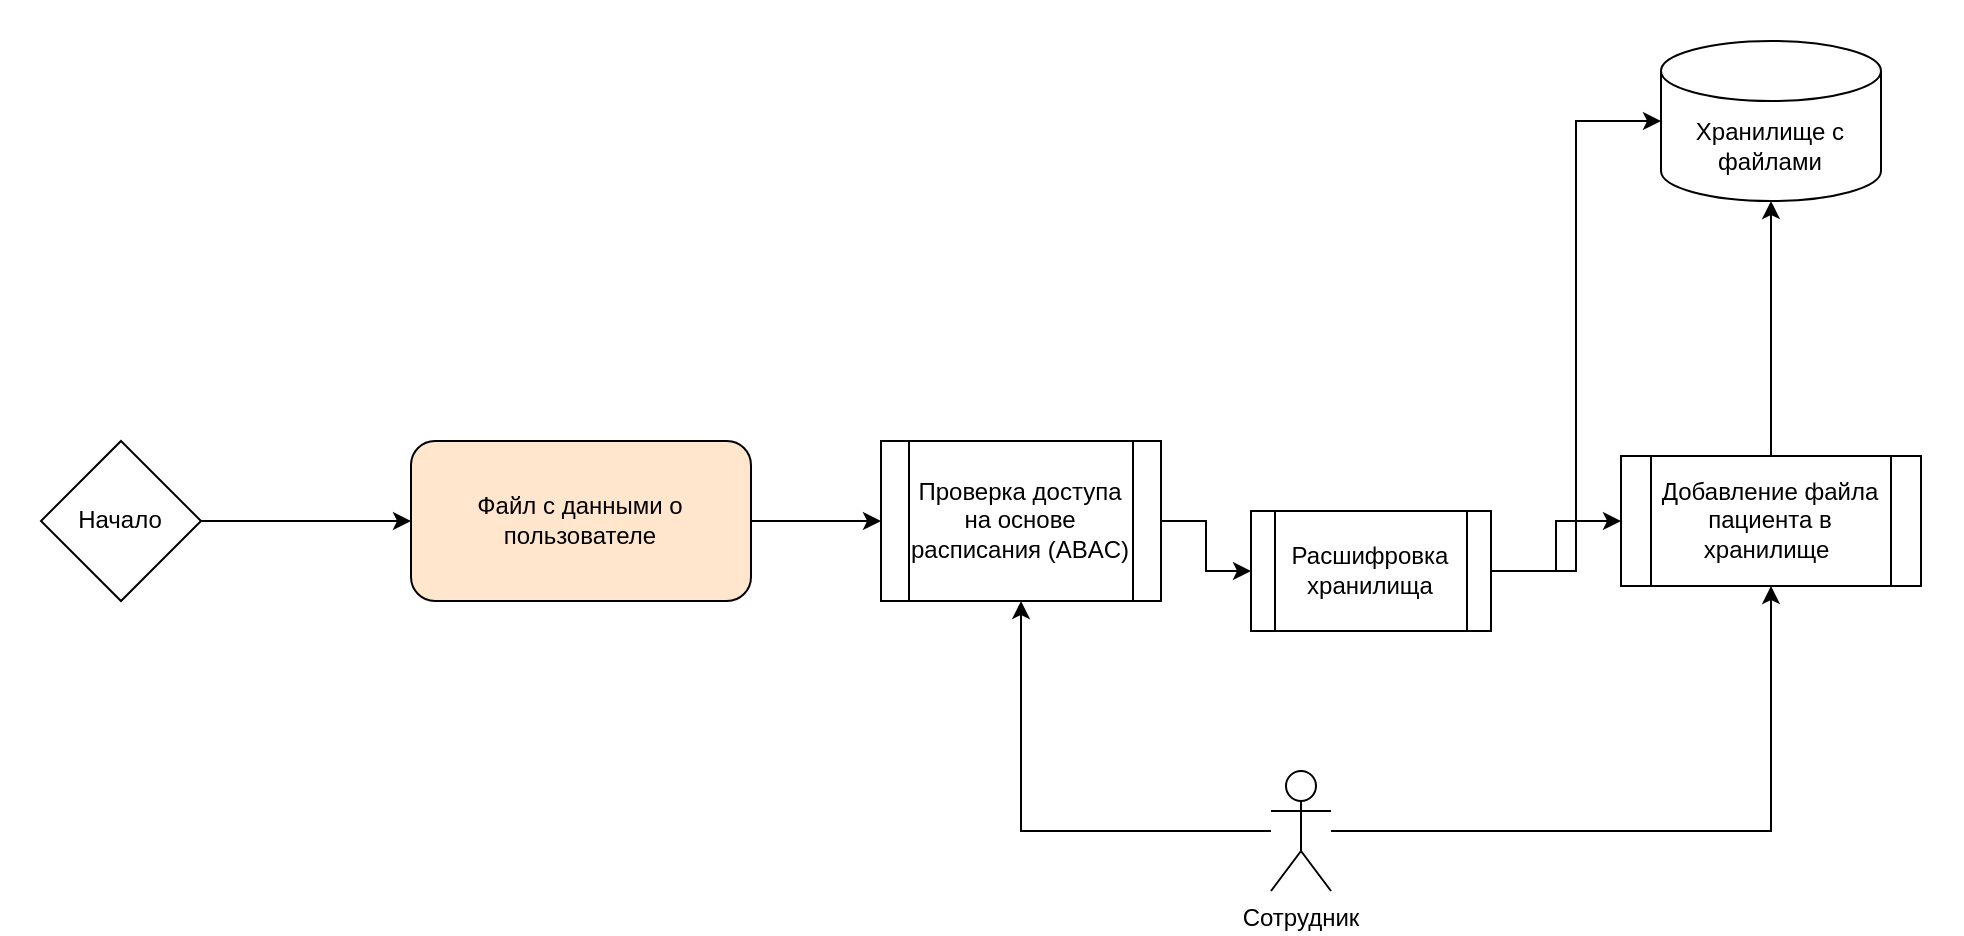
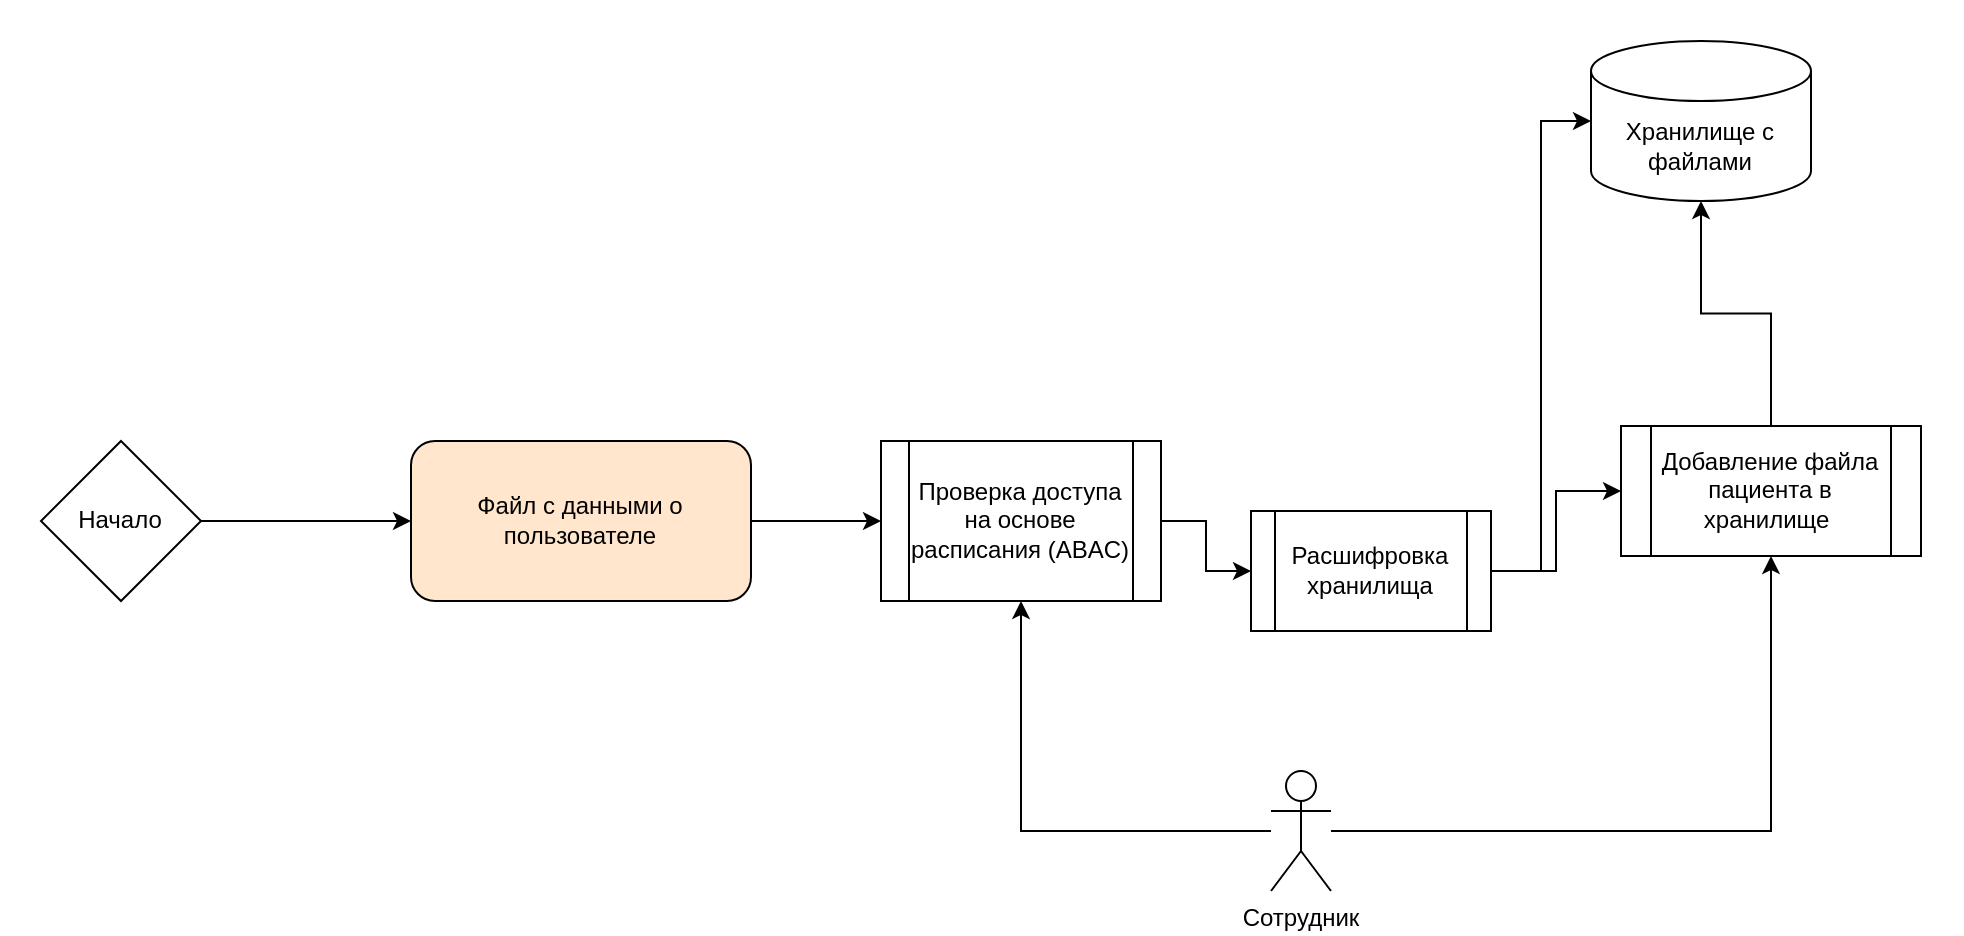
(1771, 121) -> (1701, 121)
(1771, 521) -> (1771, 491)
